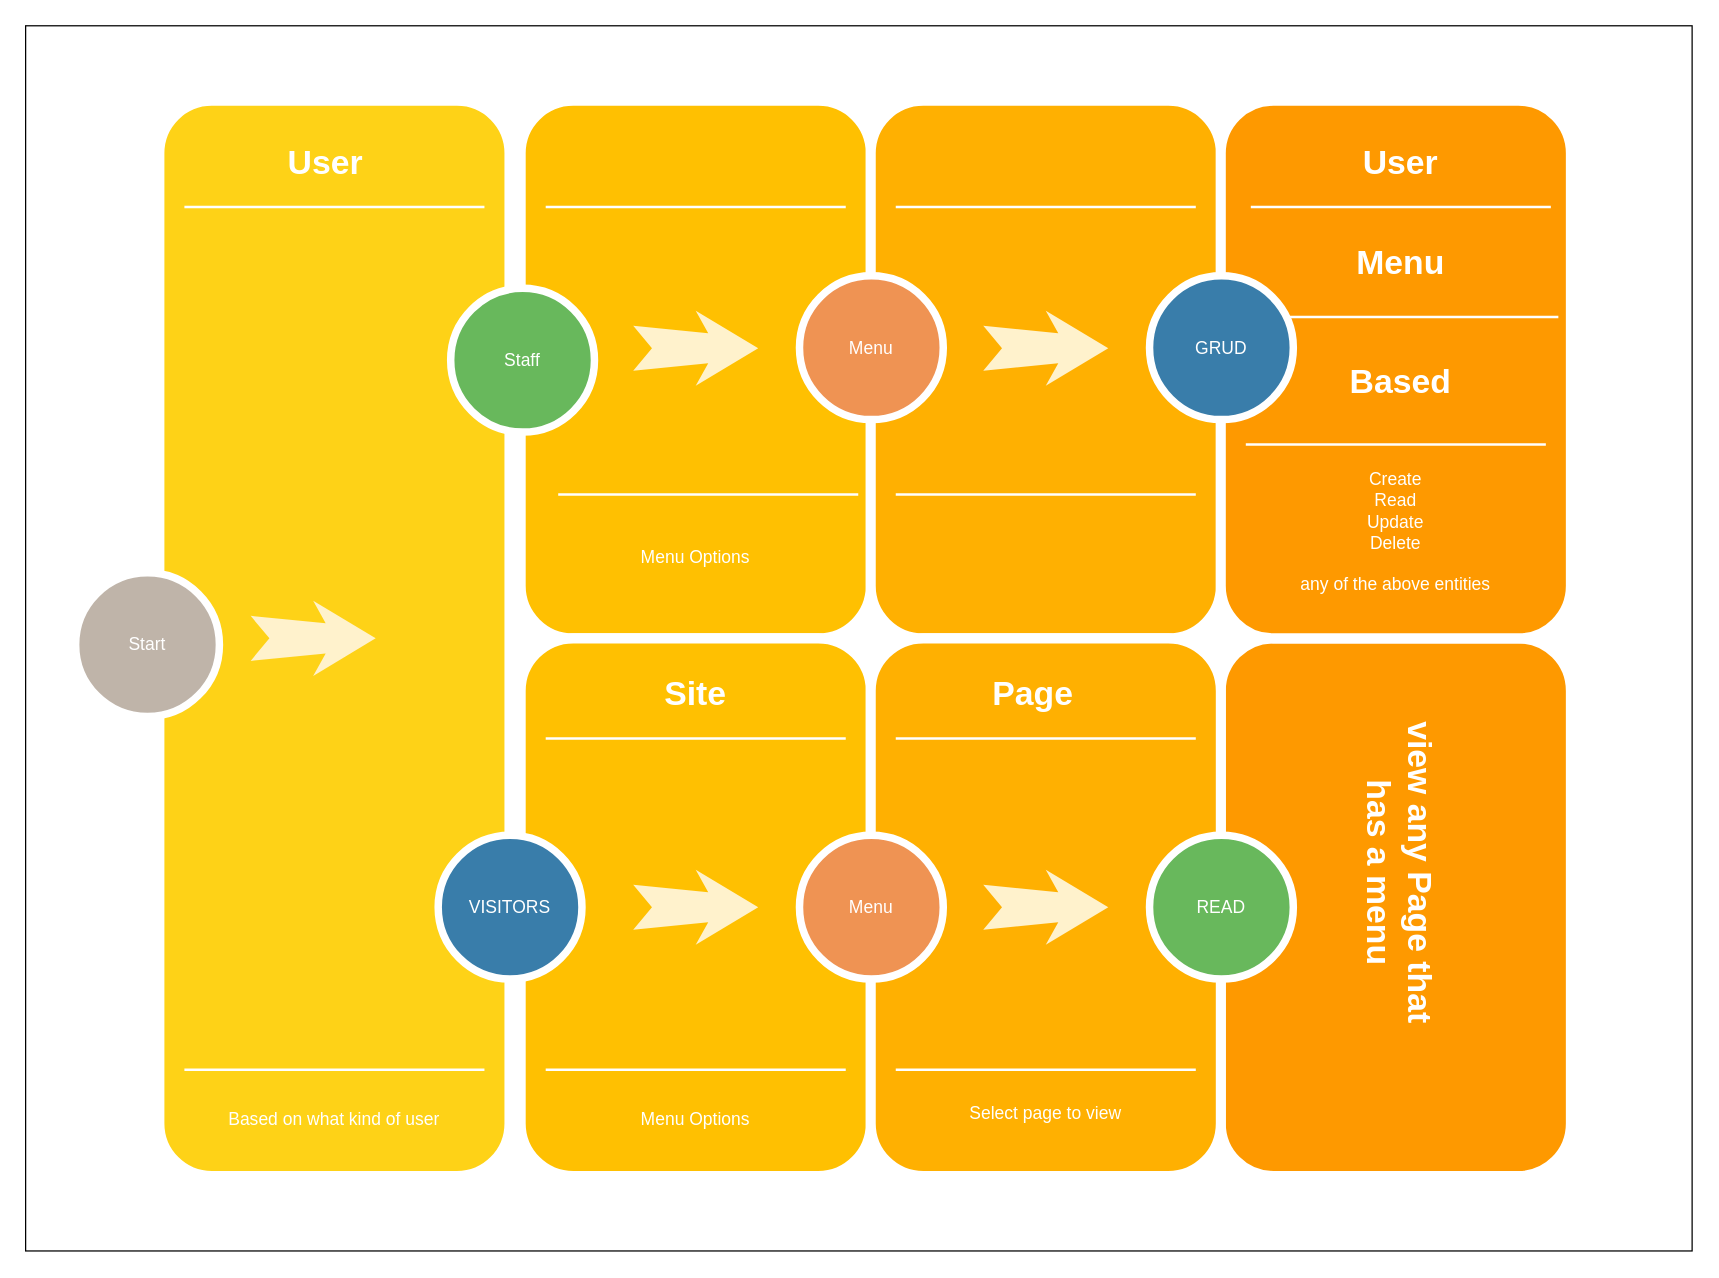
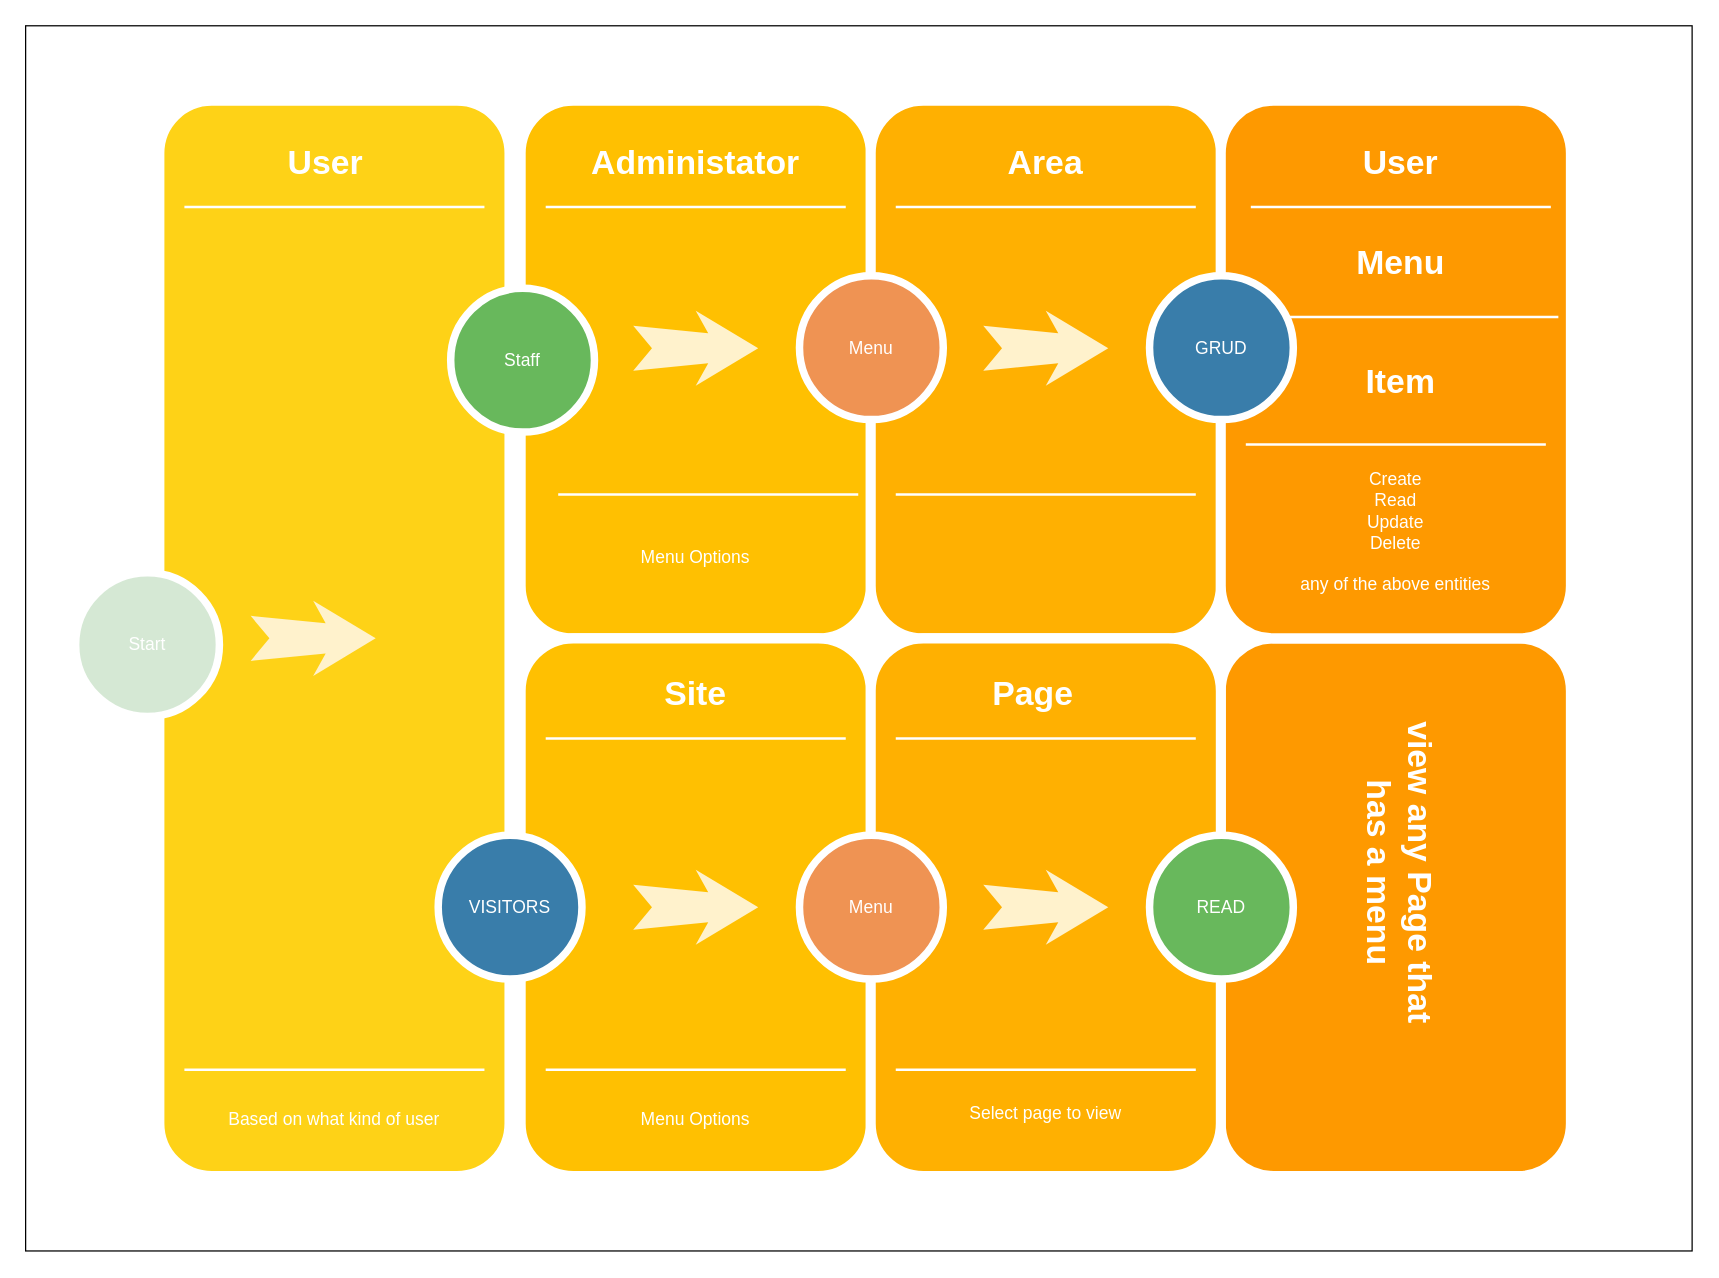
none -> (696, 163)
none -> (1046, 163)
(1401, 382) -> (1401, 382)
(148, 644) -> (148, 644)
